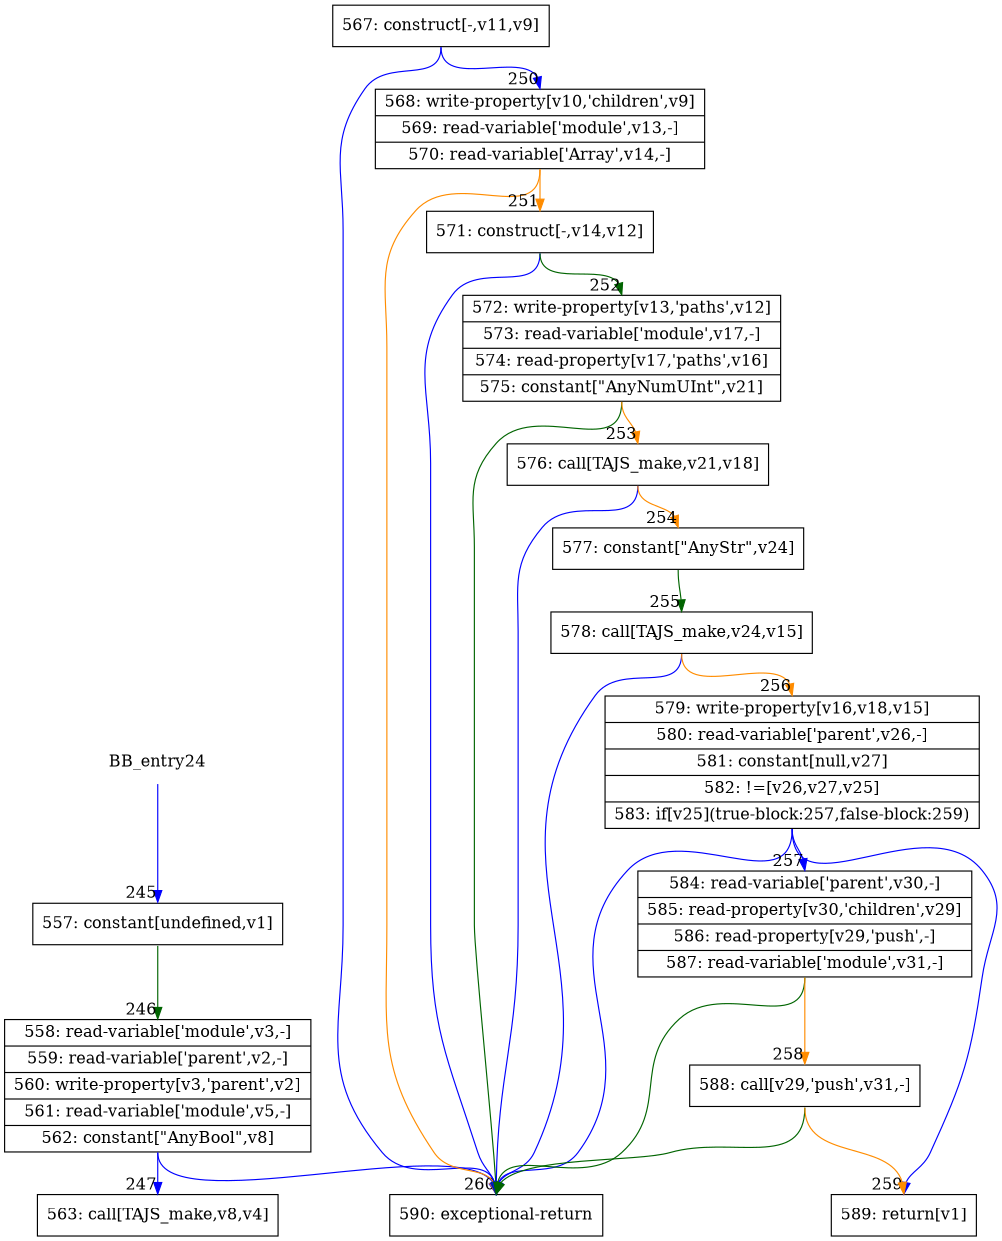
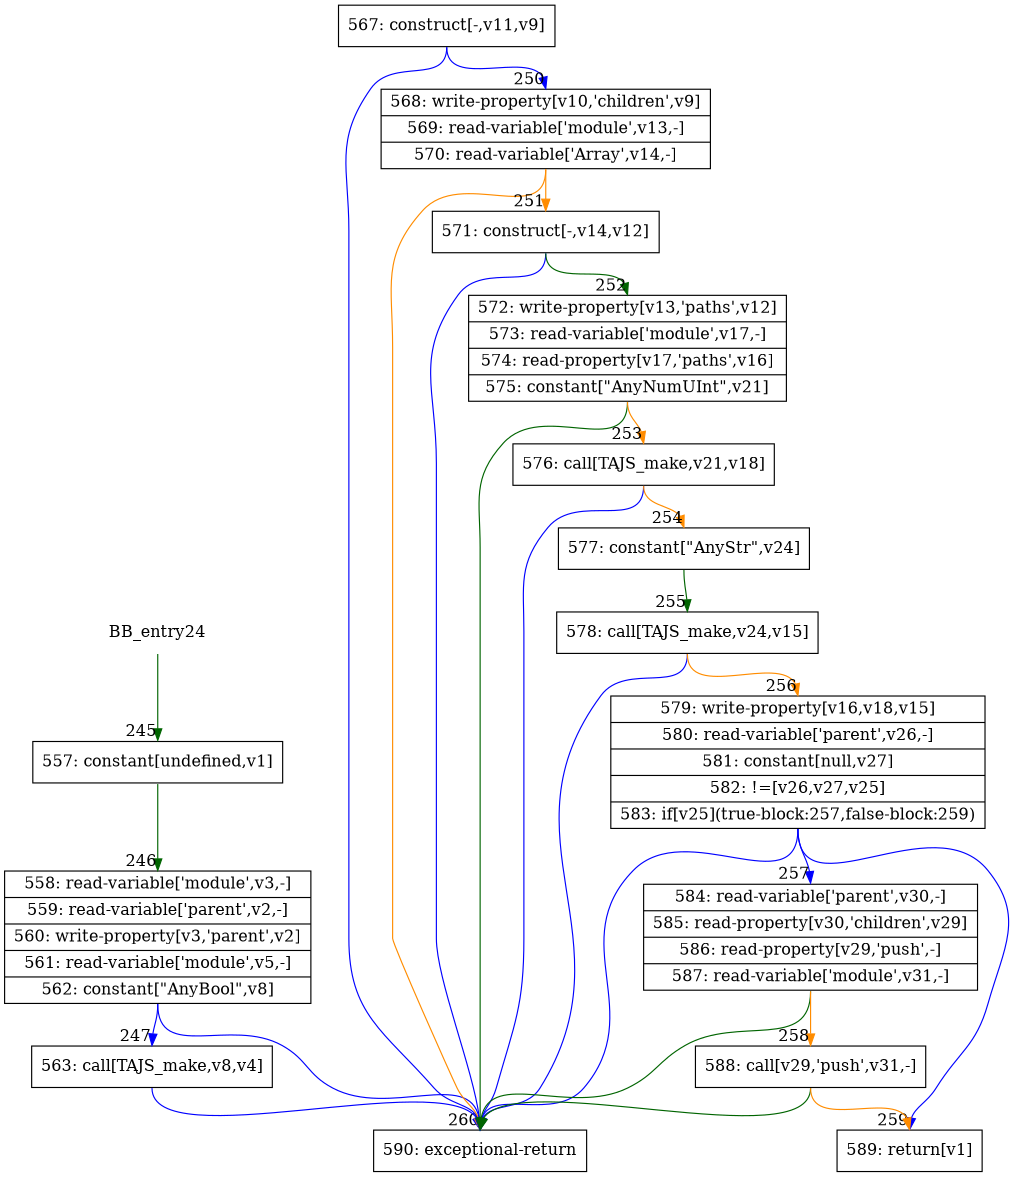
(158, 837) -> (158, 691)
none -> (311, 1109)
